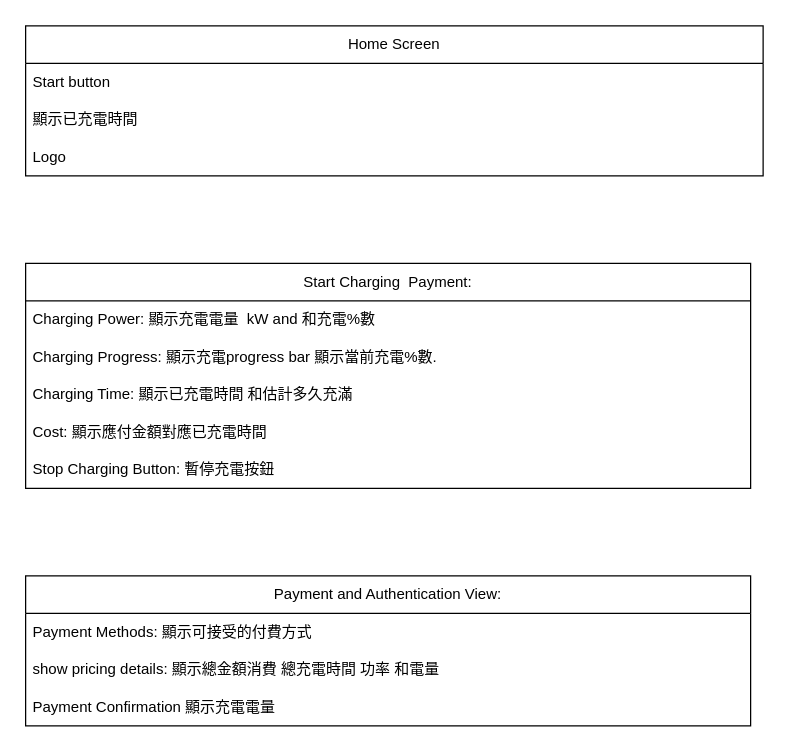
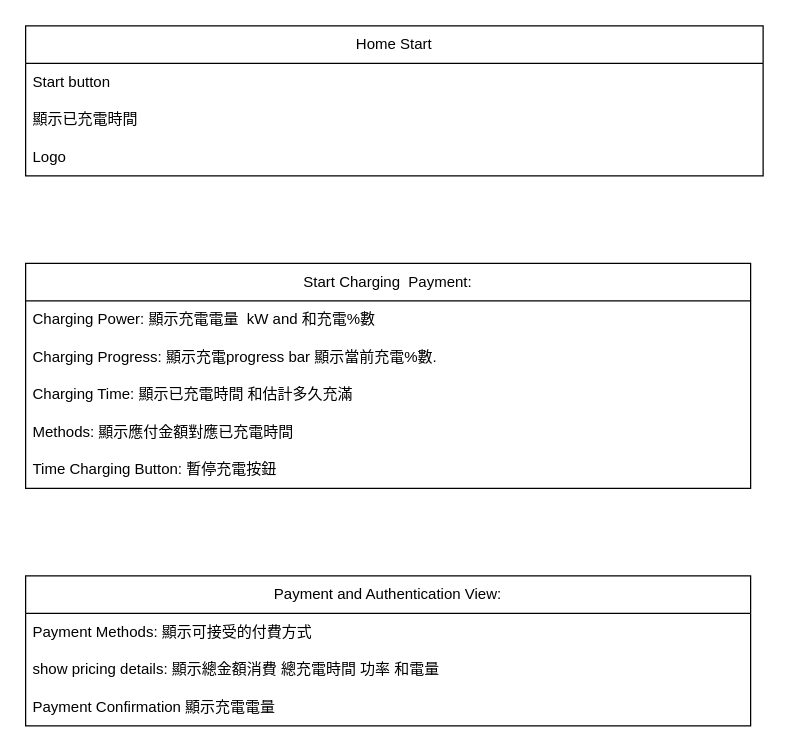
(394, 44) -> (394, 44)
(152, 432) -> (165, 432)
(161, 469) -> (159, 469)
